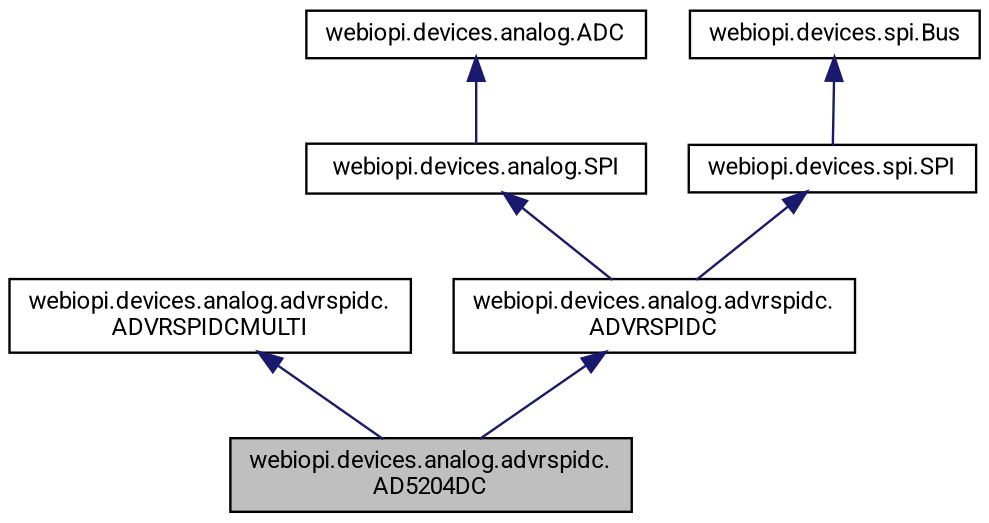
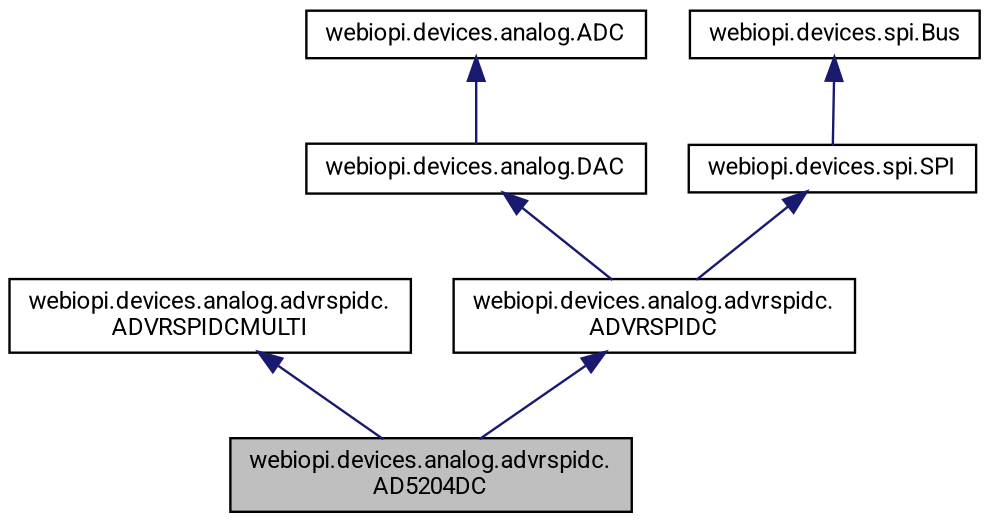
(476, 169) -> (476, 169)
